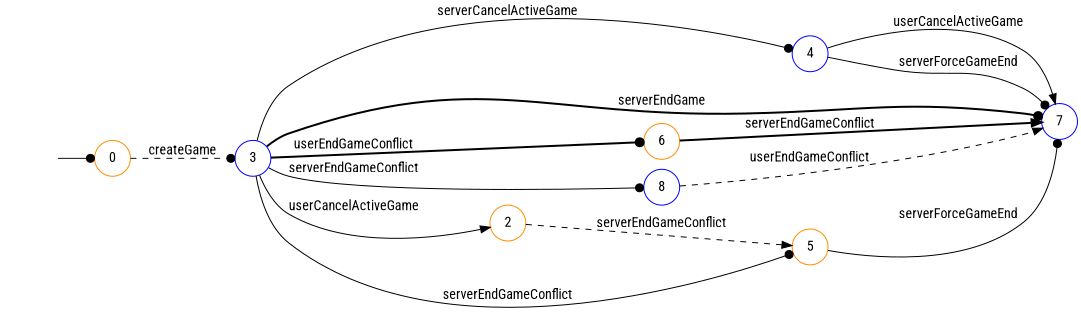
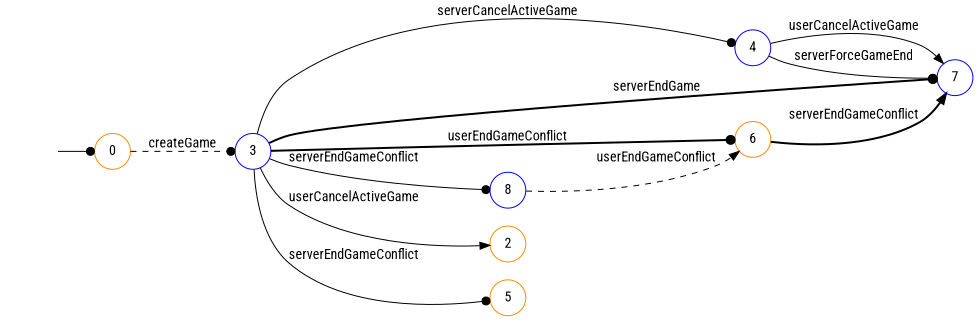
(858, 166) -> (631, 186)
(654, 235) -> none
(970, 248) -> none
